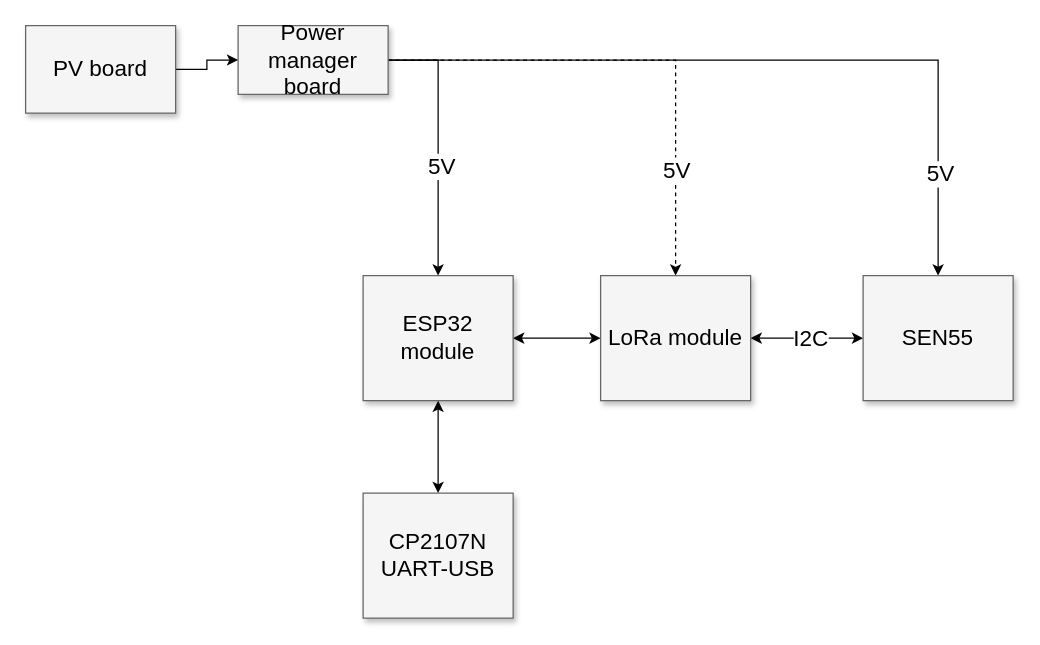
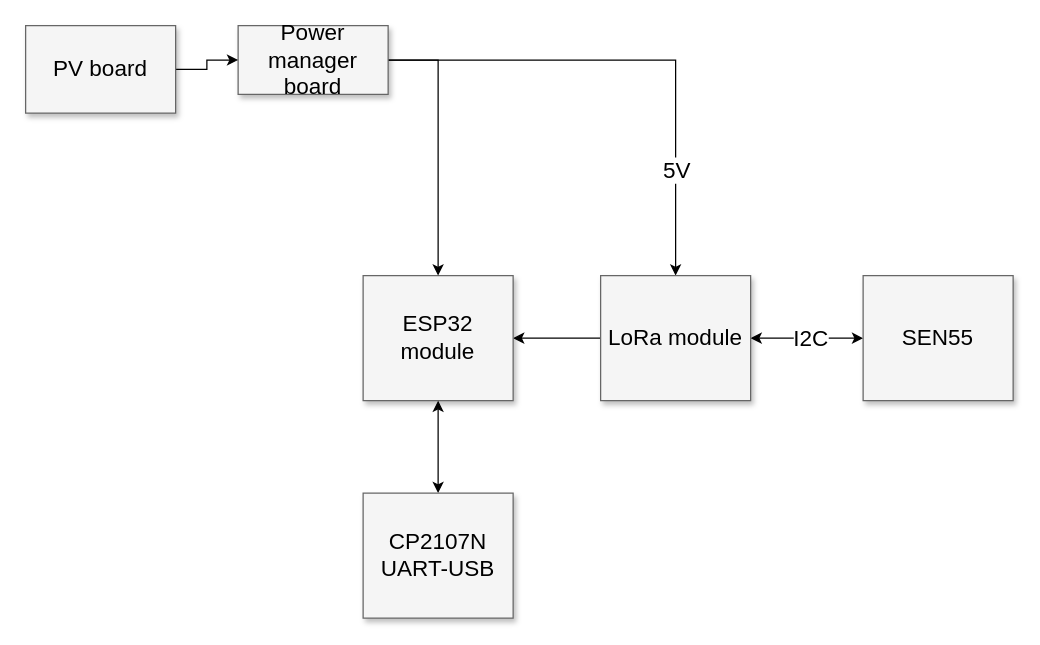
(911, 60) -> none
(676, 109) -> (676, 109)
(591, 338) -> (594, 338)
